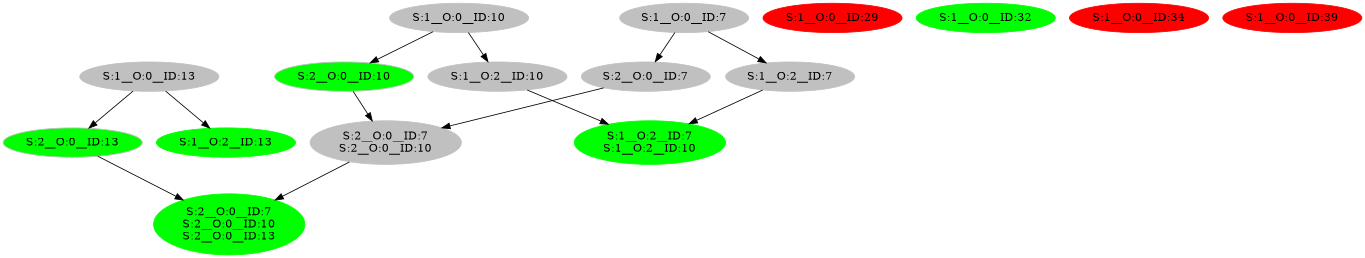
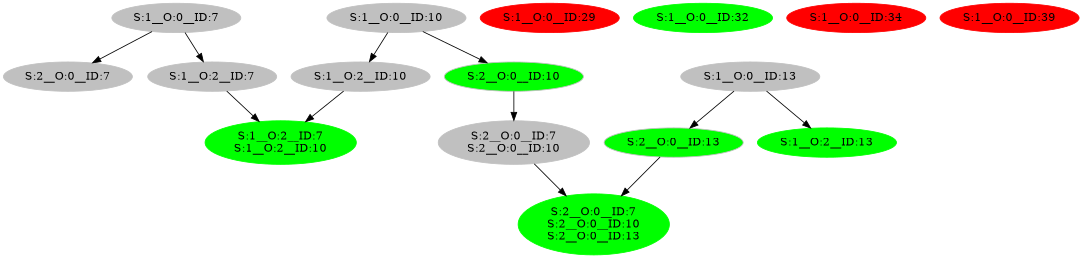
(527, 107) -> none
